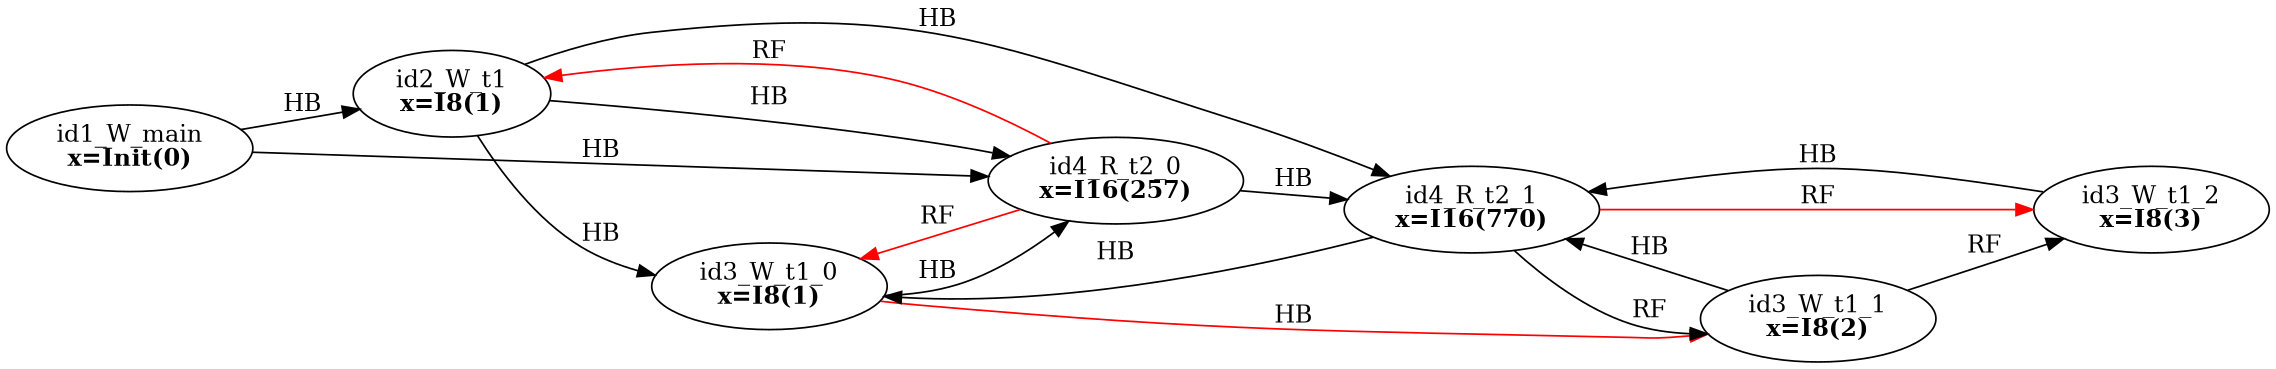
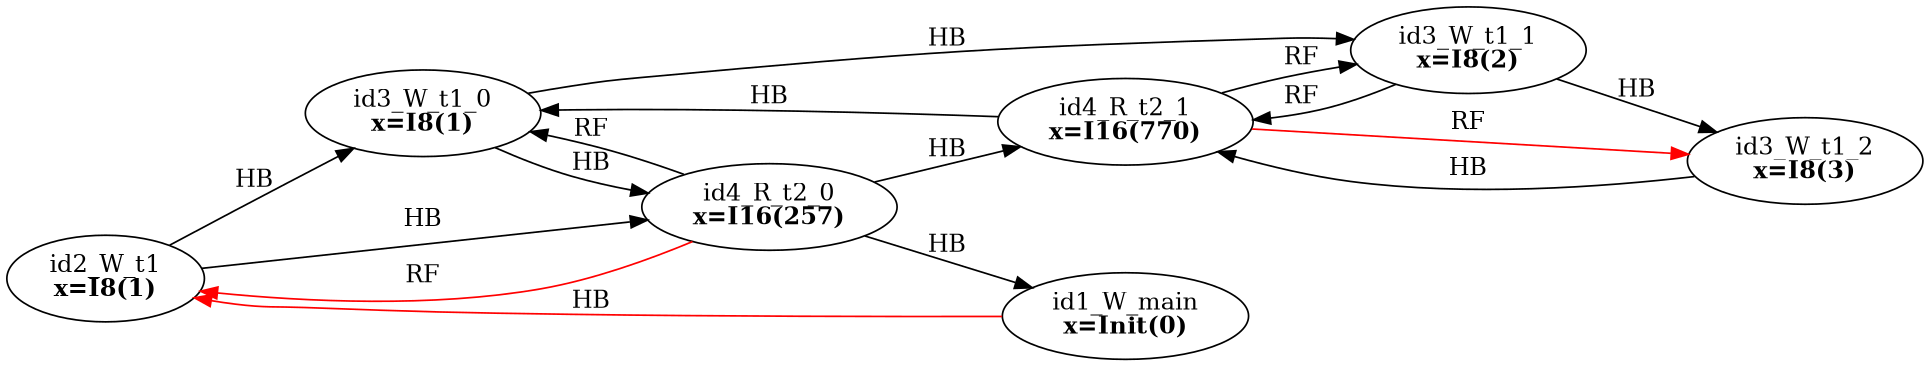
(957, 38) -> none
(292, 121) -> (607, 315)
(612, 164) -> (940, 259)
(949, 232) -> (616, 152)
(1985, 246) -> (1637, 90)
(1650, 248) -> (1302, 97)
(1285, 329) -> (931, 53)
